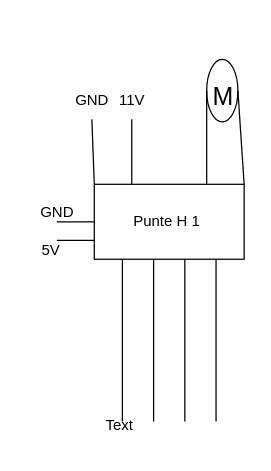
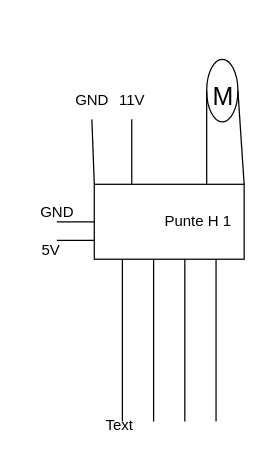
(169, 222) -> (201, 222)
